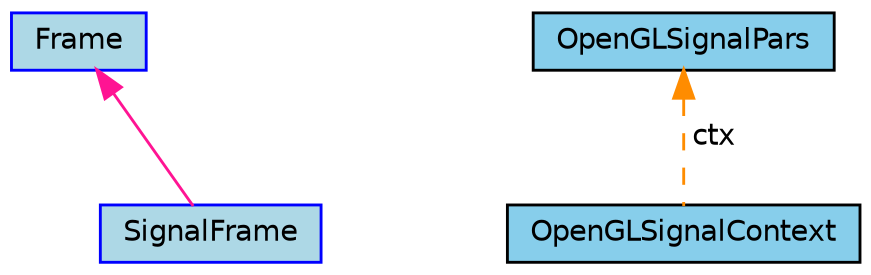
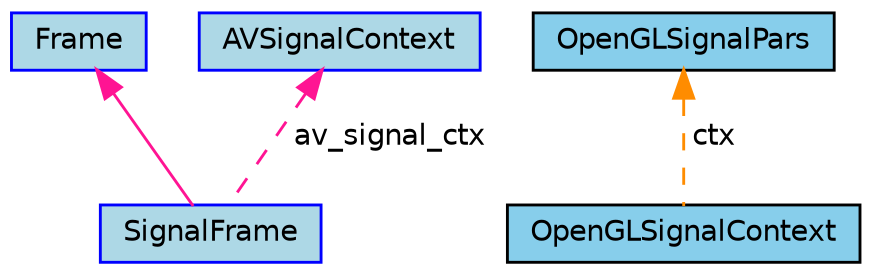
none -> (340, 42)
